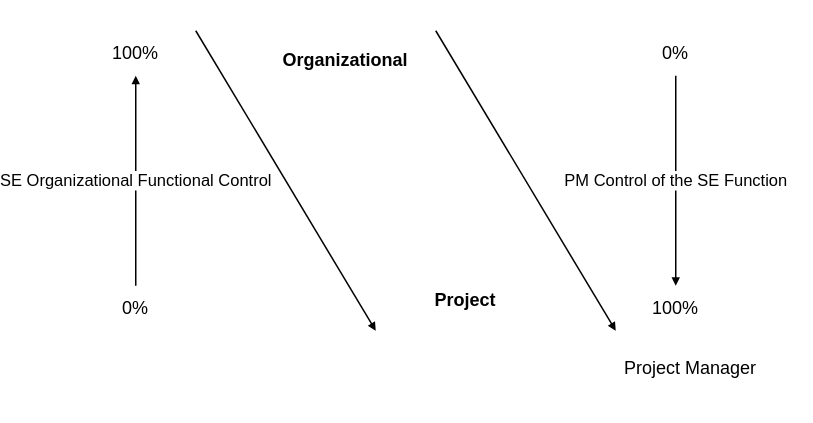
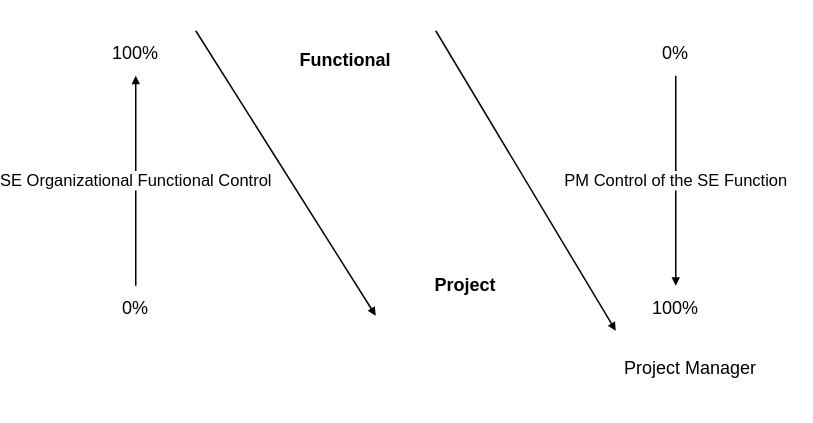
(346, 61) -> (346, 61)
(466, 301) -> (466, 286)
